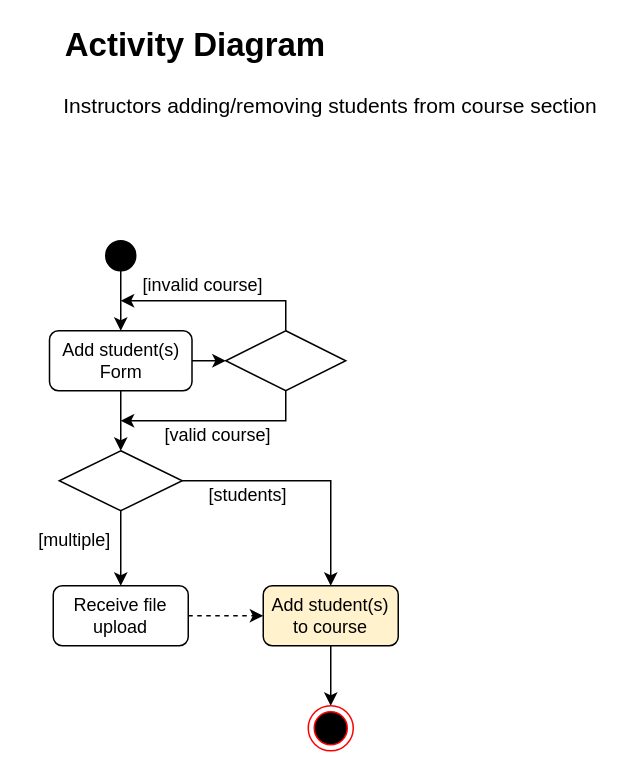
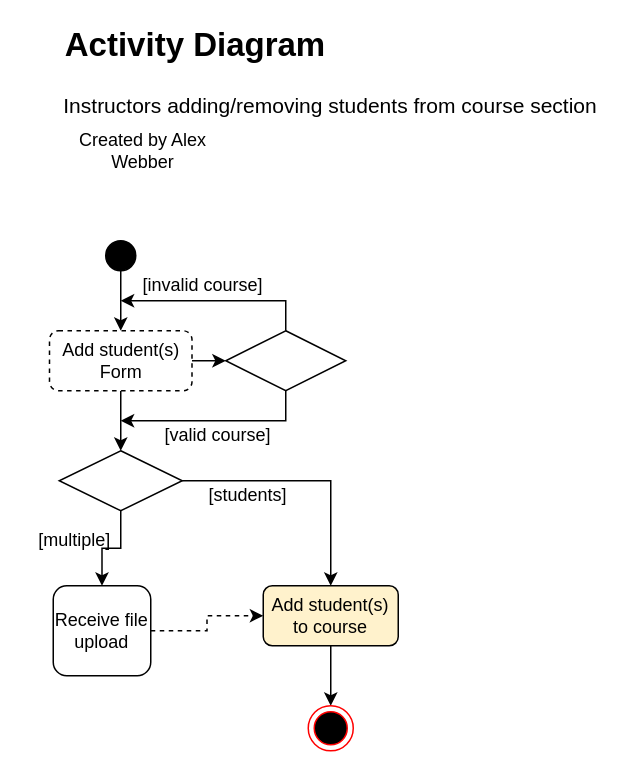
none -> (143, 151)
(121, 361) -> (121, 361)
(121, 616) -> (102, 631)
